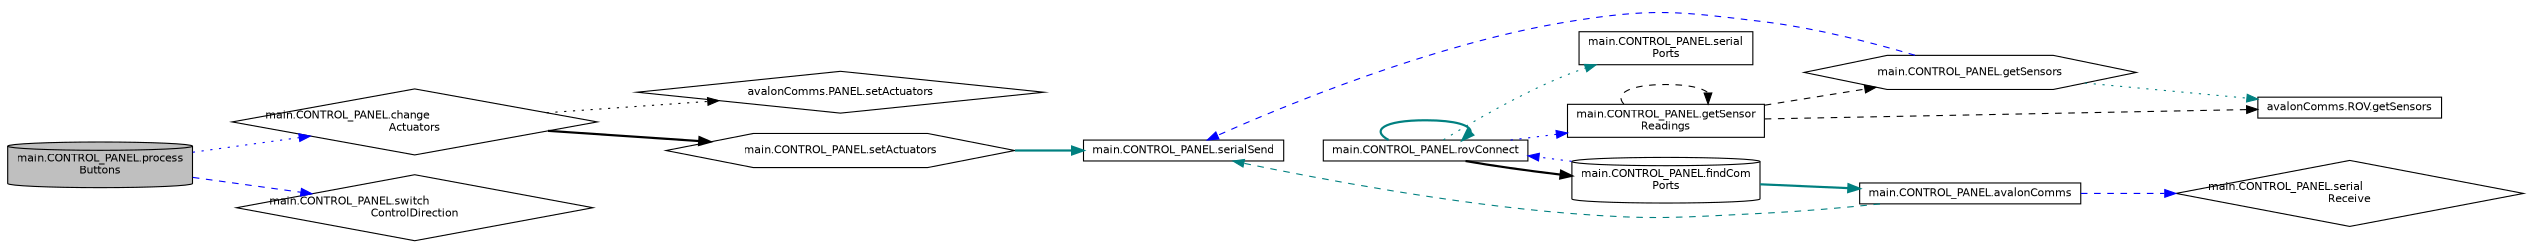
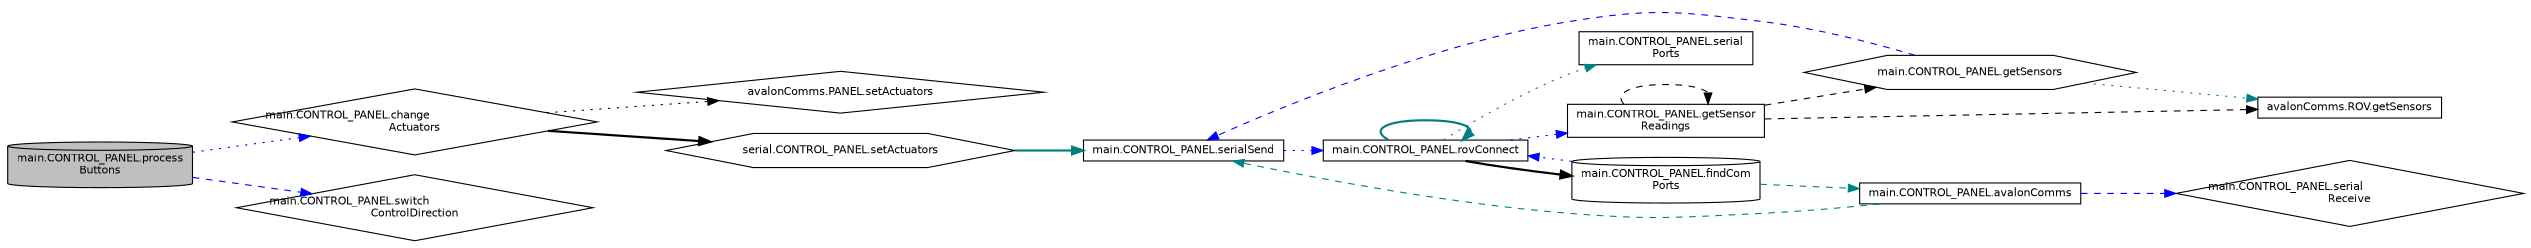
(840, 151) -> (840, 151)
none -> (1298, 151)
(1804, 186) -> (1804, 186)
